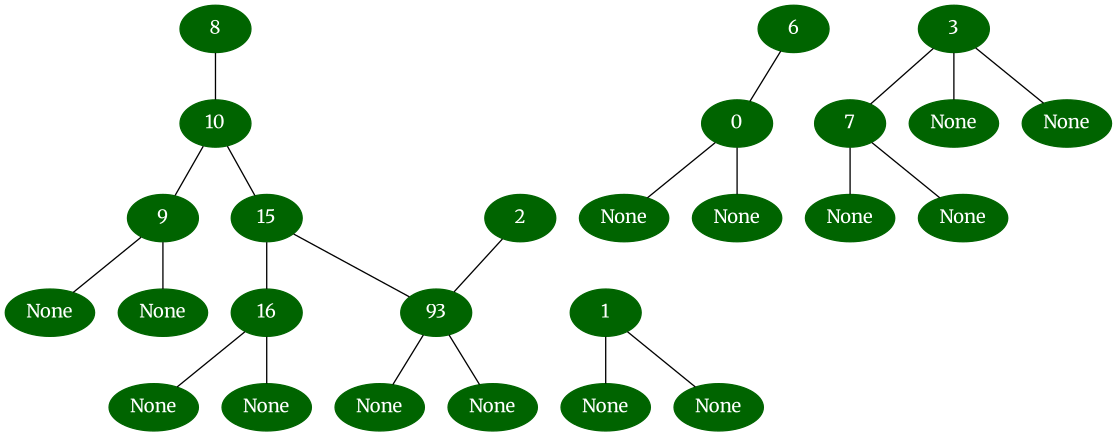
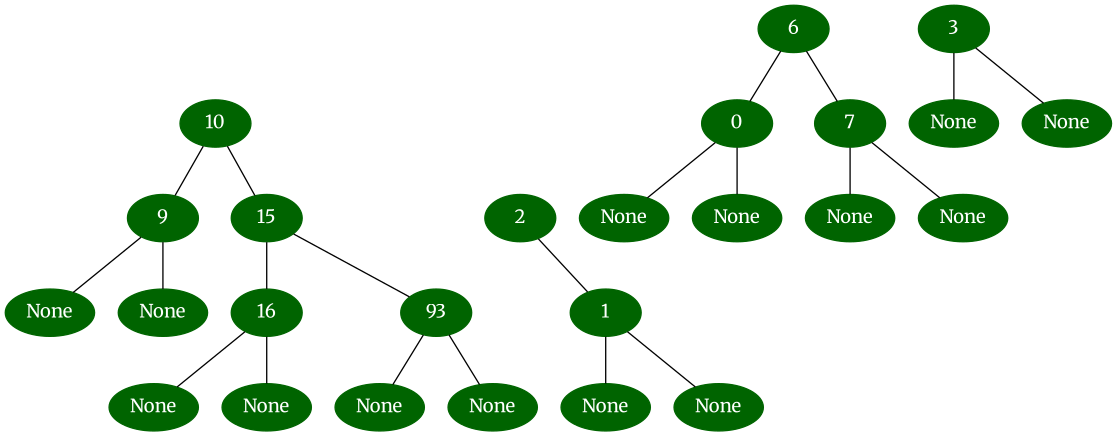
(215, 29) -> none
(902, 76) -> (822, 76)
(478, 265) -> (563, 265)
